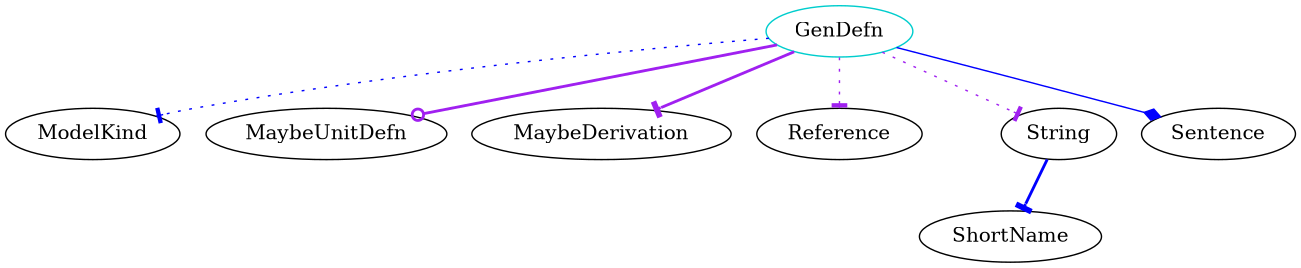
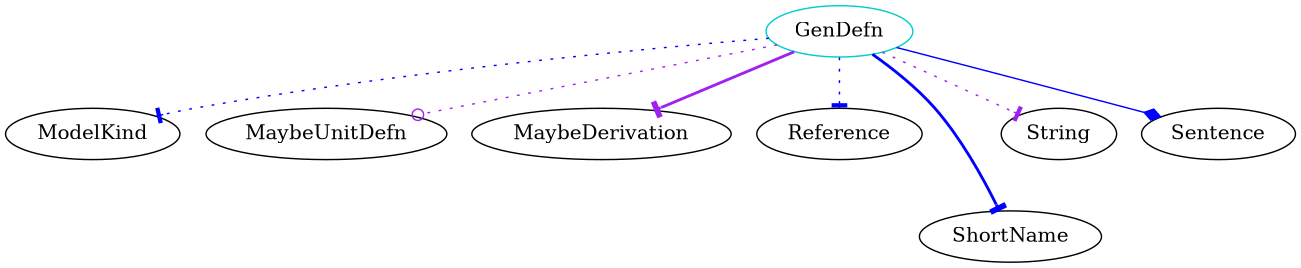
(601, 79) -> (601, 79)
(839, 79) -> (839, 79)
(1036, 182) -> (945, 120)
